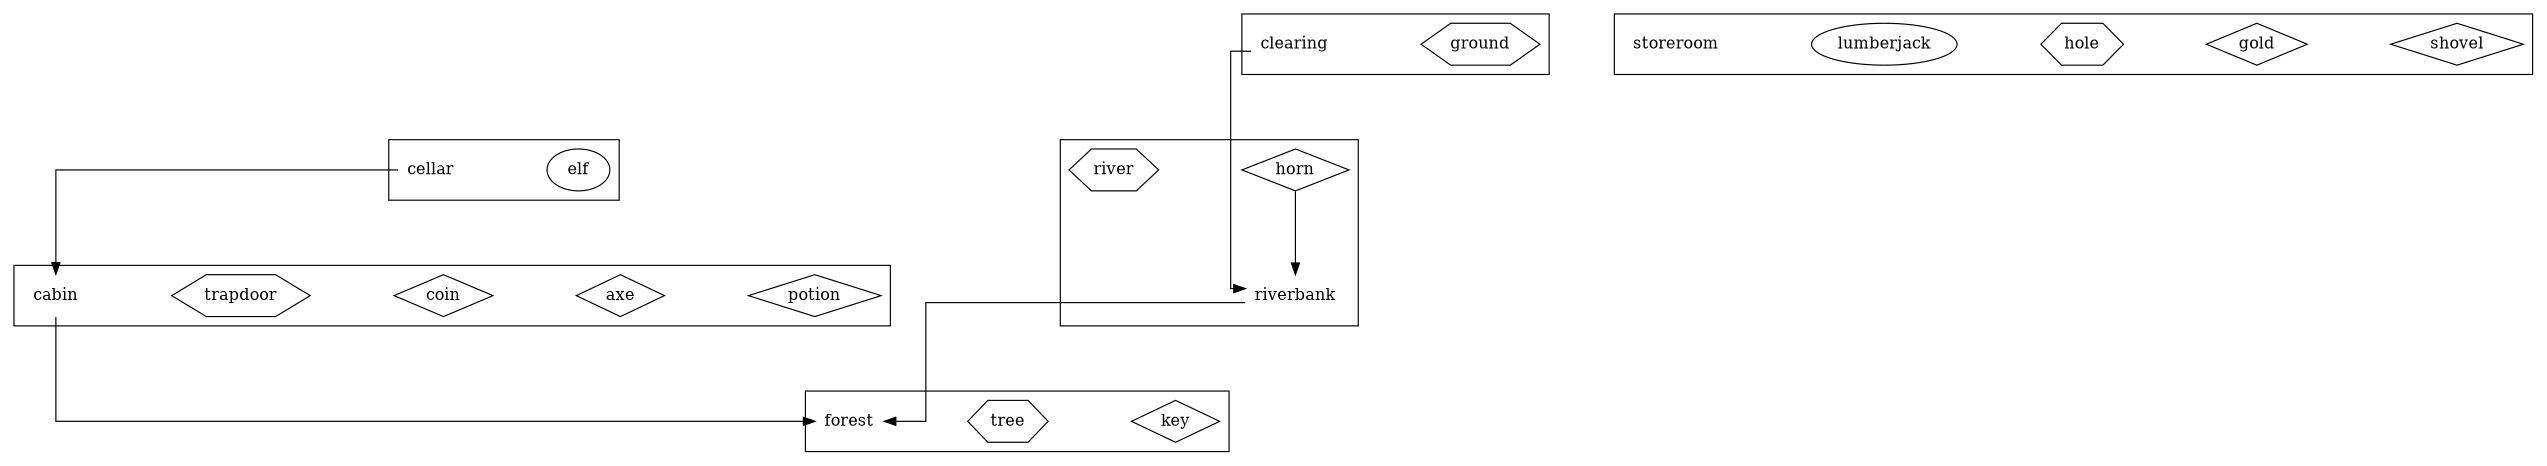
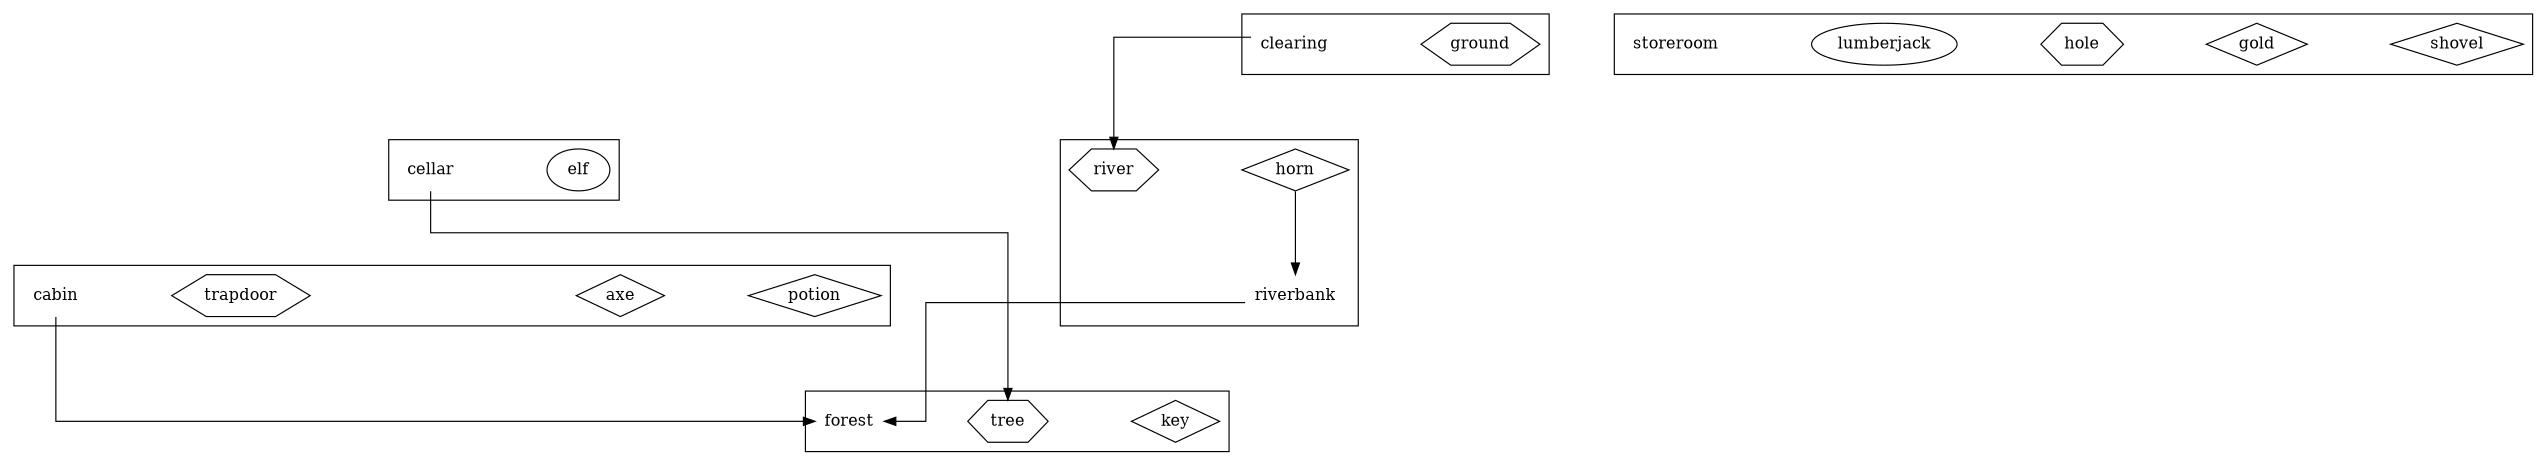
(1231, 161) -> (1132, 37)
(181, 170) -> (776, 233)
(443, 296) -> none
